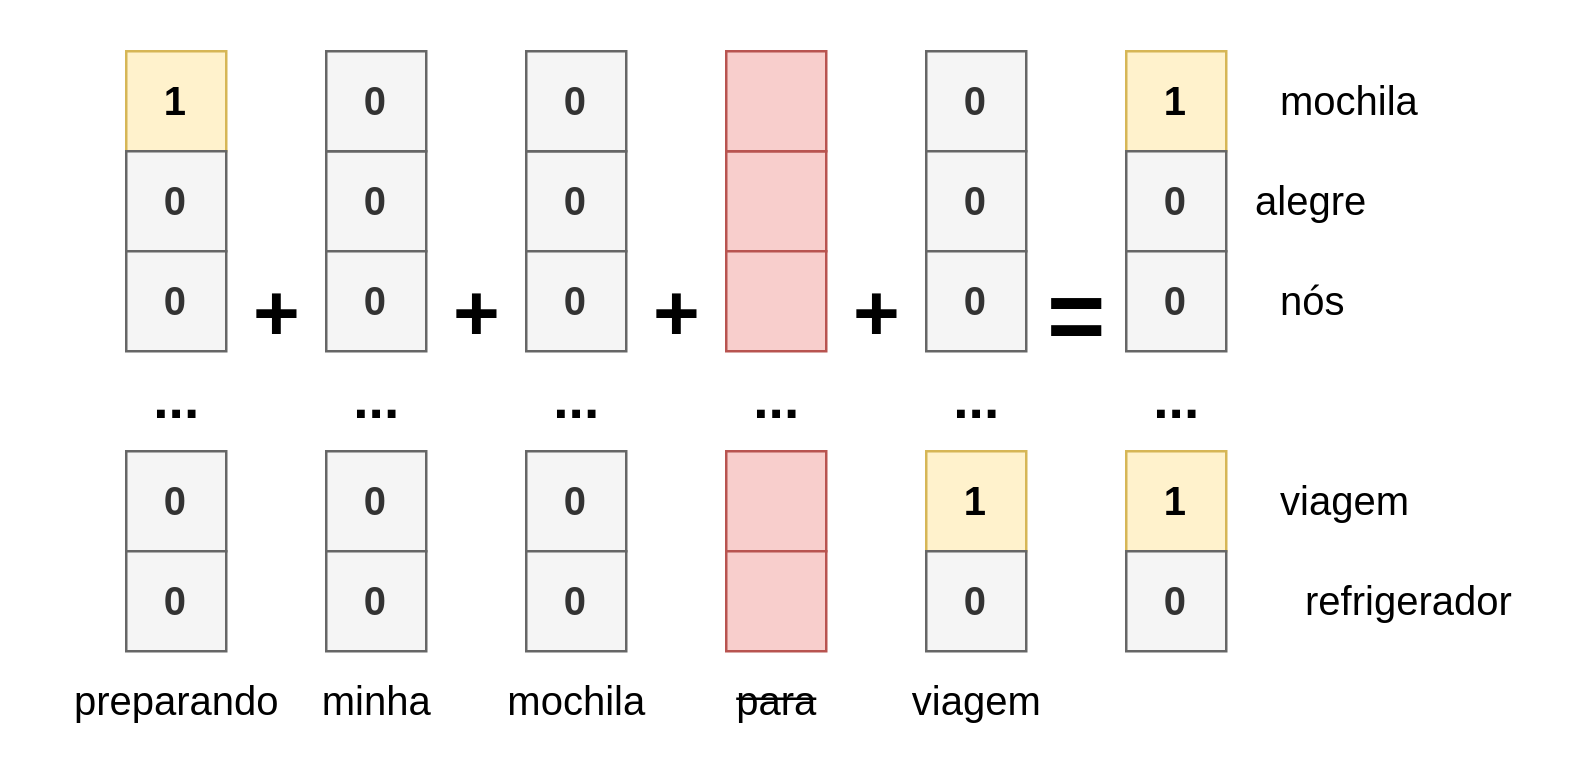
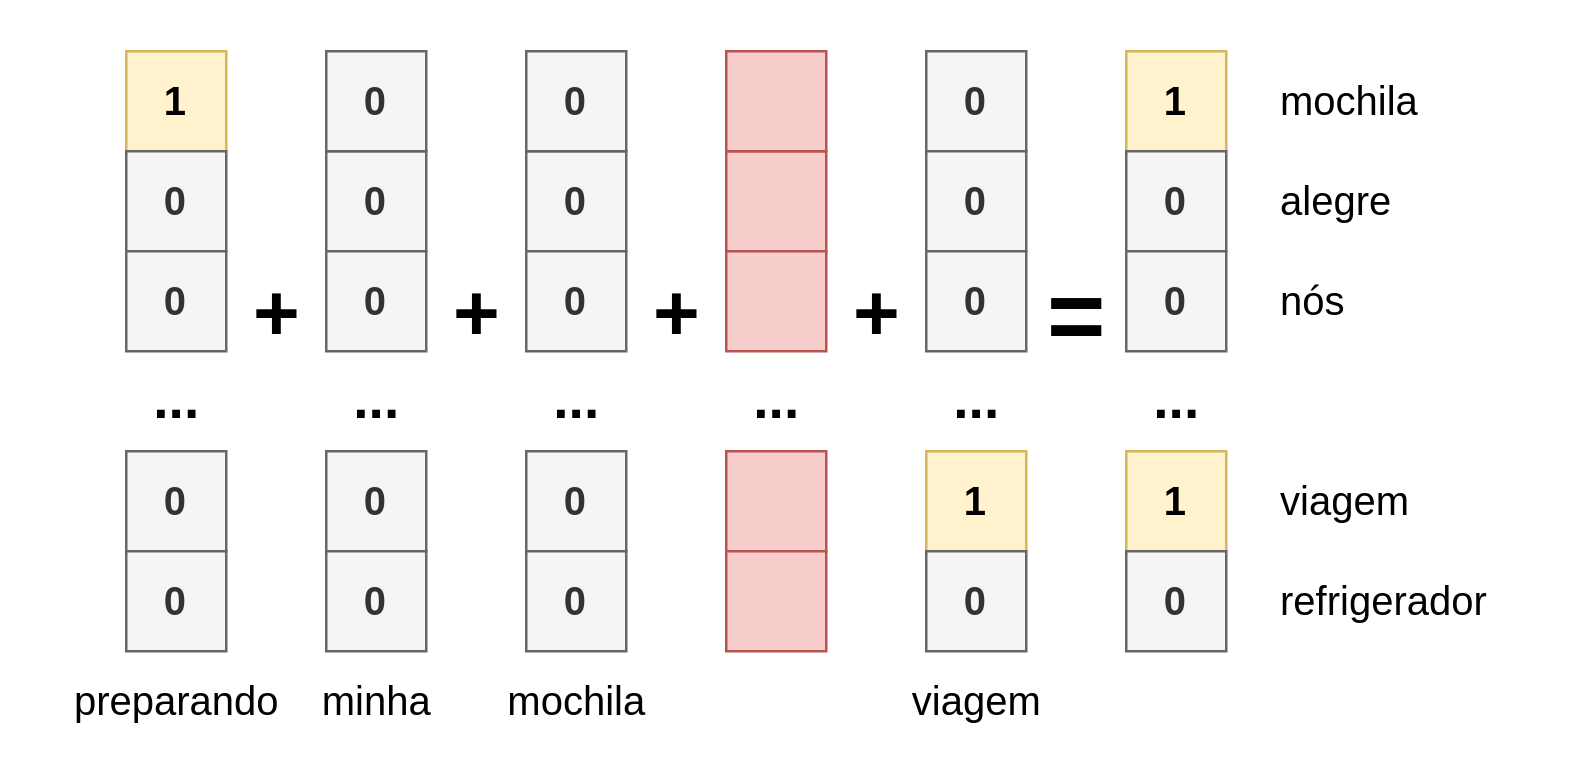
(1326, 201) -> (1351, 201)
(1426, 601) -> (1401, 601)
(776, 701) -> none
